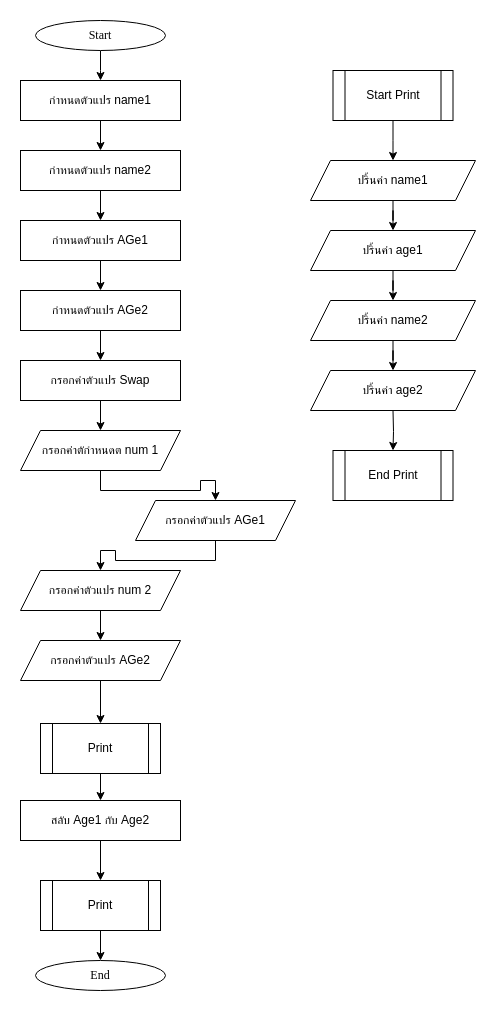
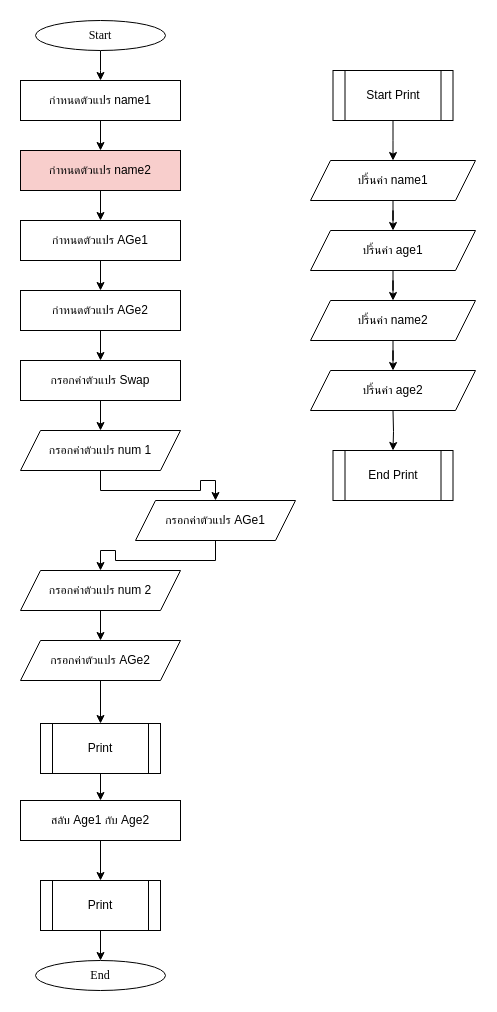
(101, 171) -> (101, 171)
(101, 451) -> (101, 451)
